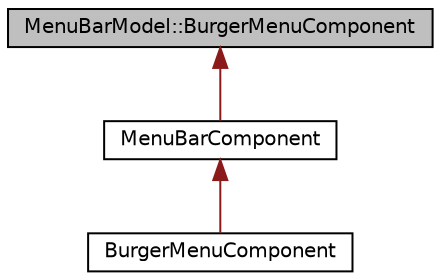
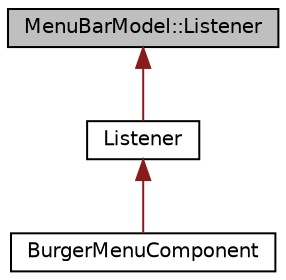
(220, 28) -> (143, 28)
(220, 140) -> (143, 140)
